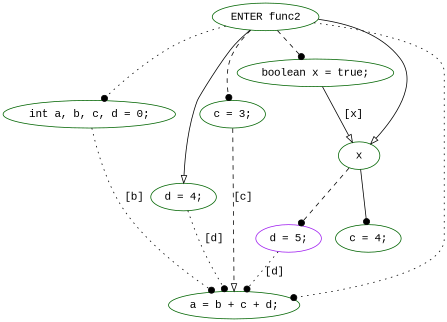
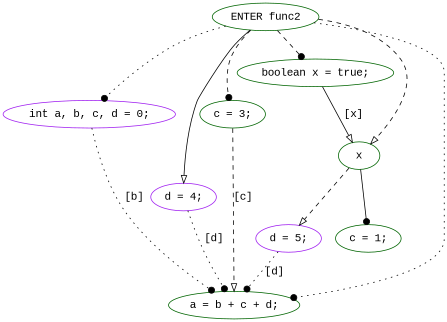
(399, 57) -> (399, 57)
(89, 114) -> (89, 114)
(326, 194) -> (327, 194)
(184, 197) -> (184, 197)
(368, 238) -> (368, 238)
